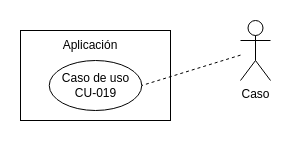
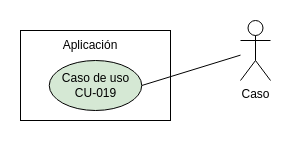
(190, 71) -> (190, 71)
(96, 86) -> (96, 86)
